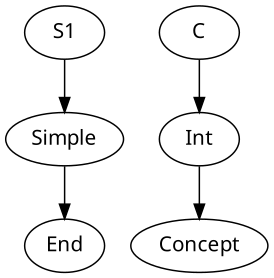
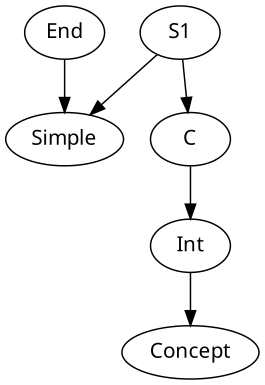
none -> (185, 79)
(65, 185) -> (65, 79)
